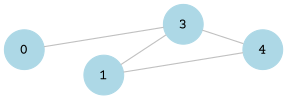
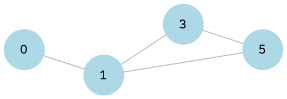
(104, 37) -> (64, 62)
(263, 50) -> (263, 50)
